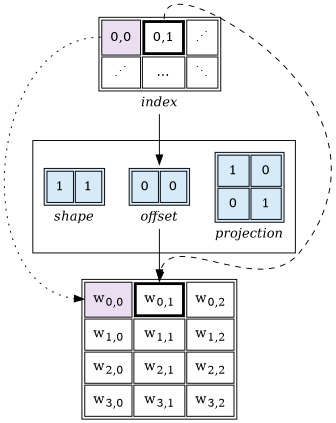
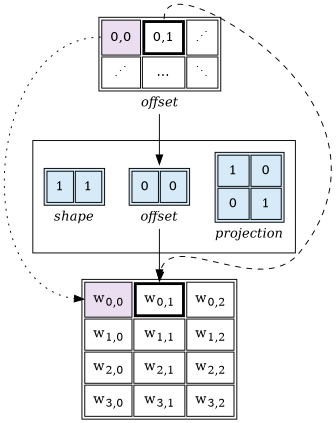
(160, 102) -> (160, 102)
